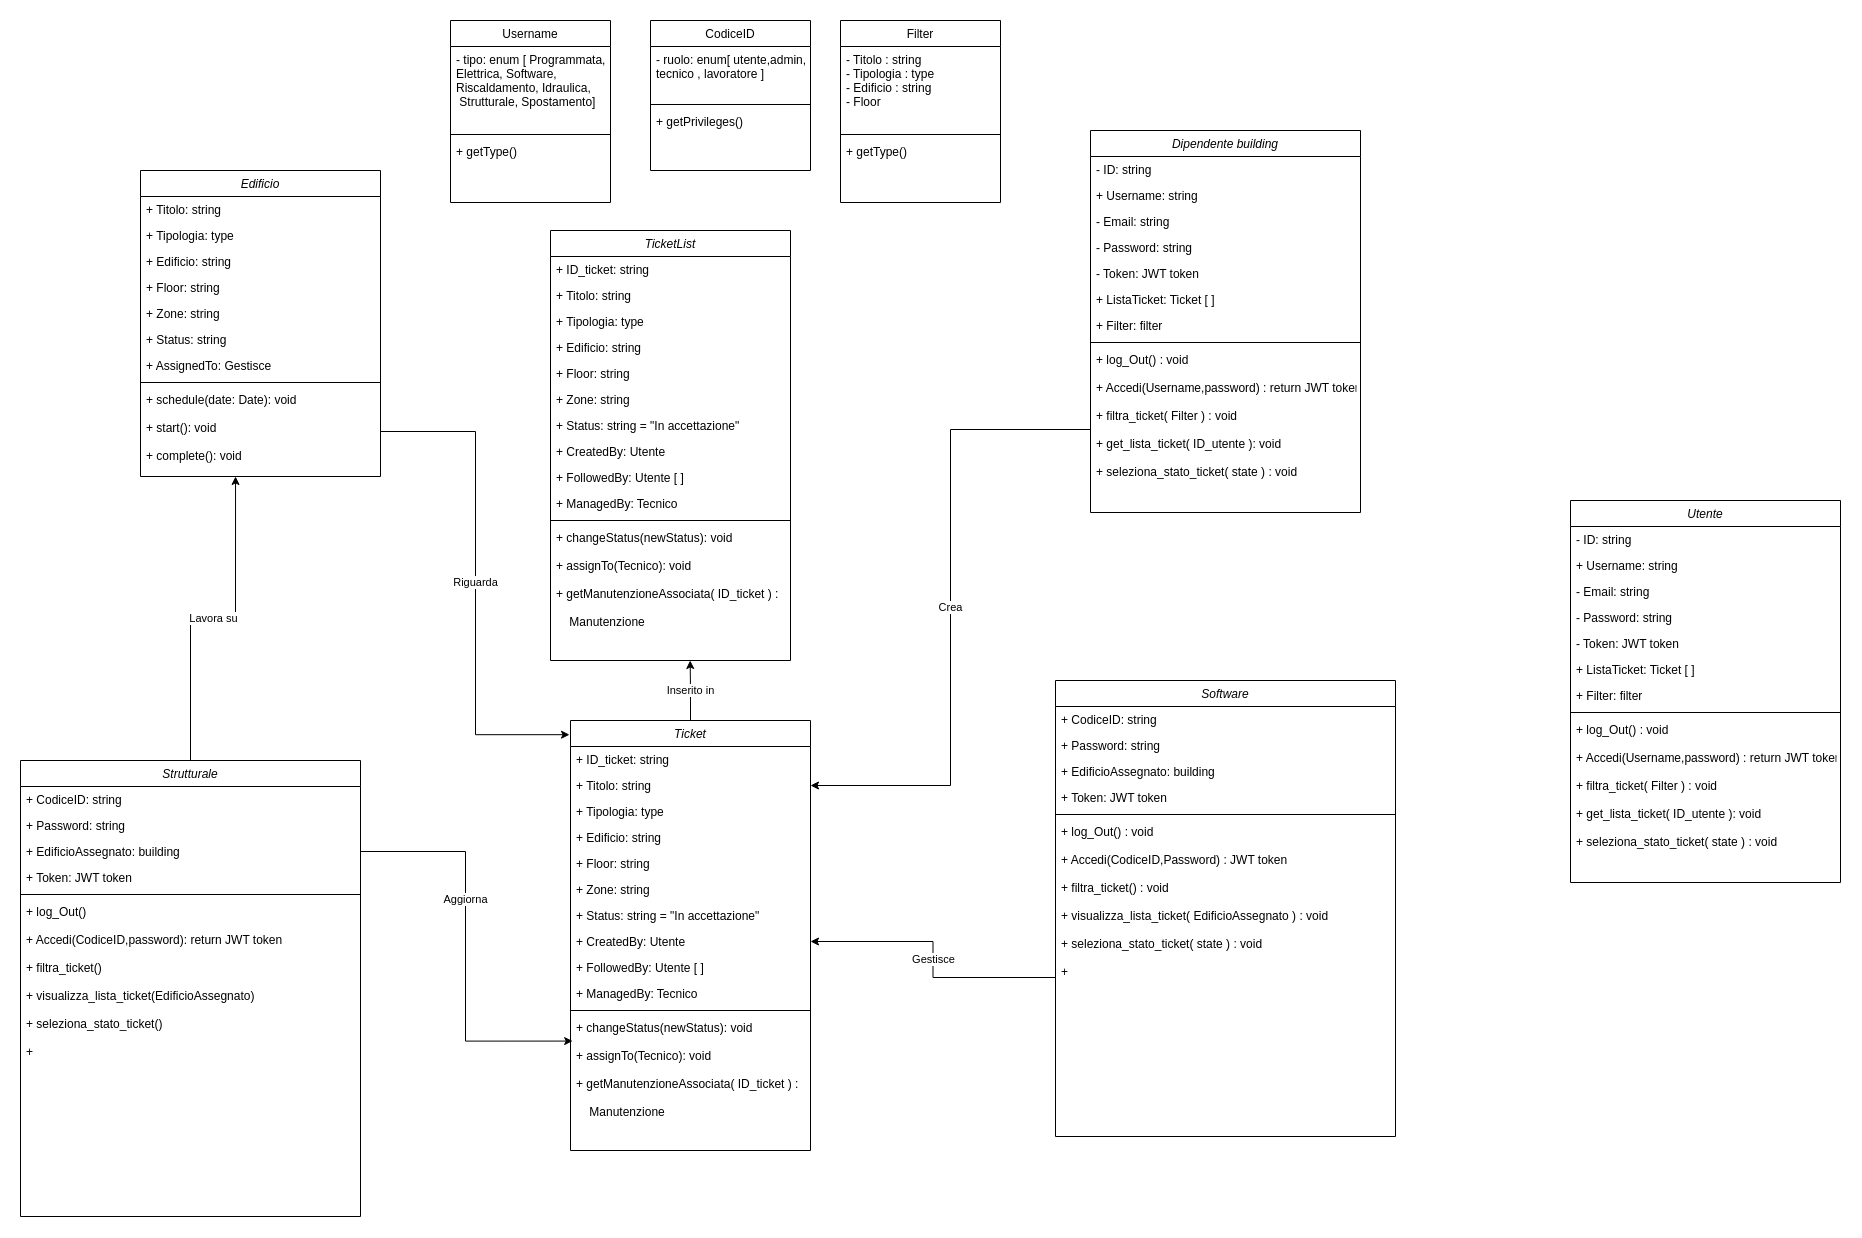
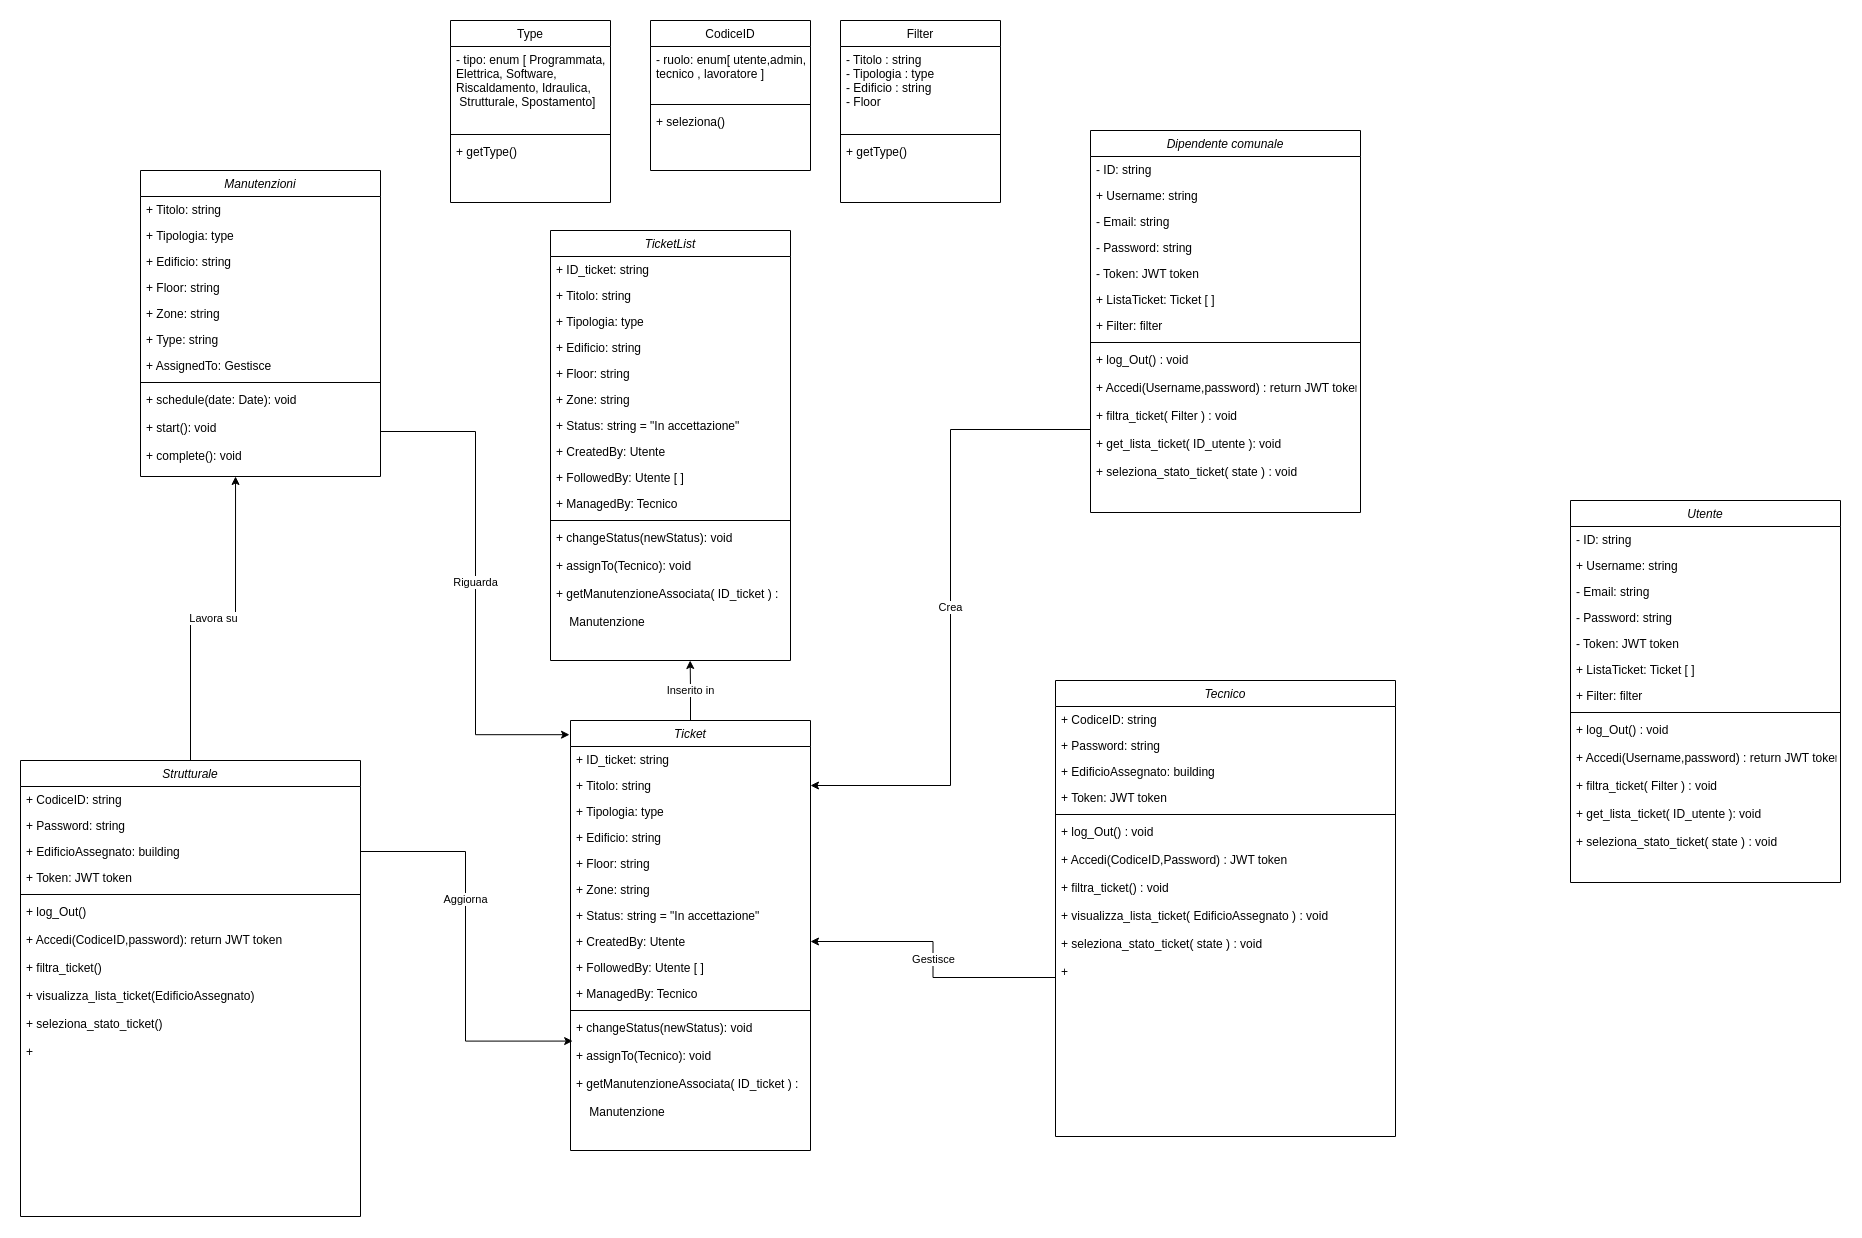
(530, 34) -> (530, 34)
(707, 122) -> (695, 122)
(1225, 144) -> (1225, 144)
(260, 184) -> (260, 184)
(194, 340) -> (187, 340)
(1225, 694) -> (1225, 694)
